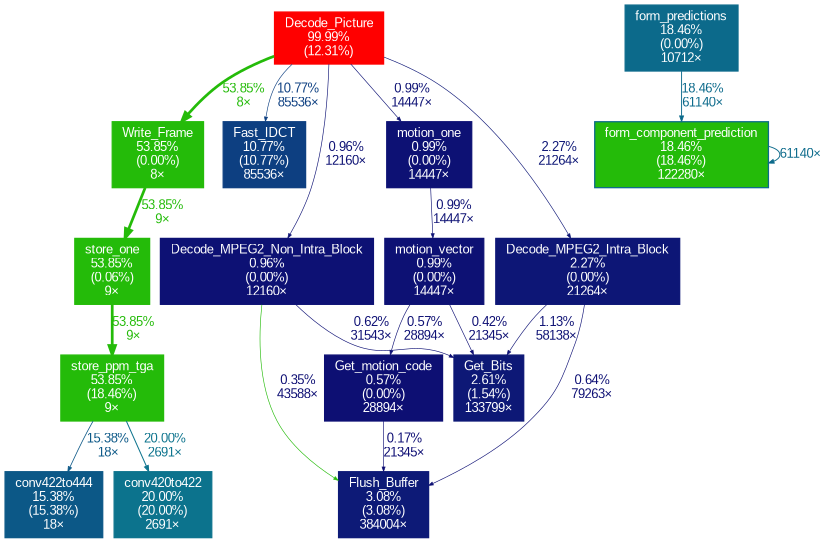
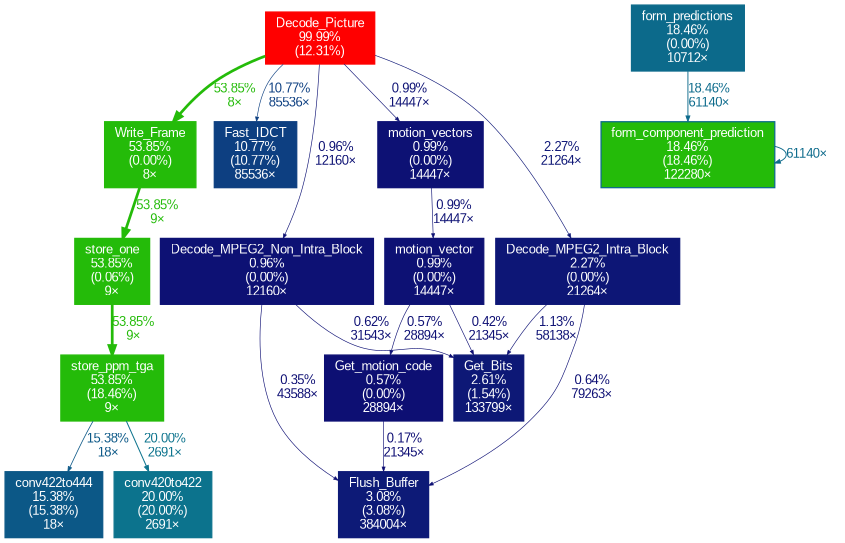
(429, 155) -> (431, 155)
(270, 404) -> (270, 404)
